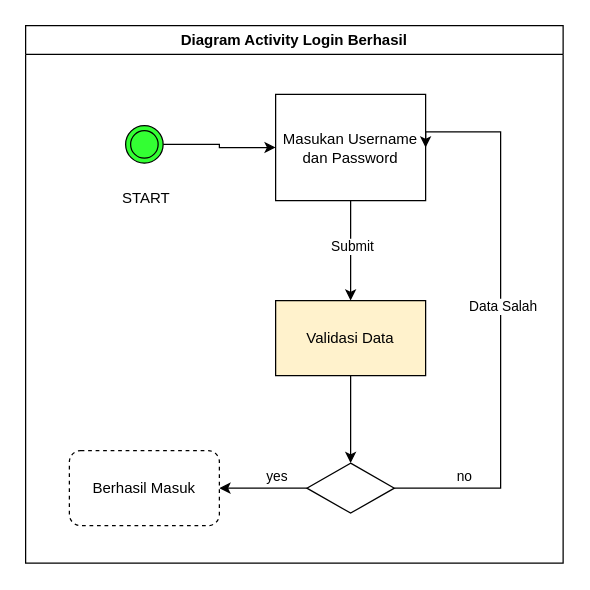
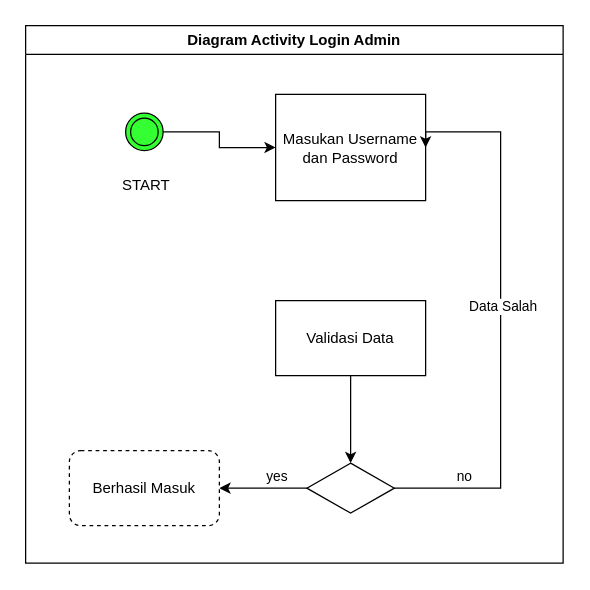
(294, 41) -> (294, 41)
(144, 144) -> (144, 132)
(351, 247) -> none
(351, 338) -> (351, 338)
